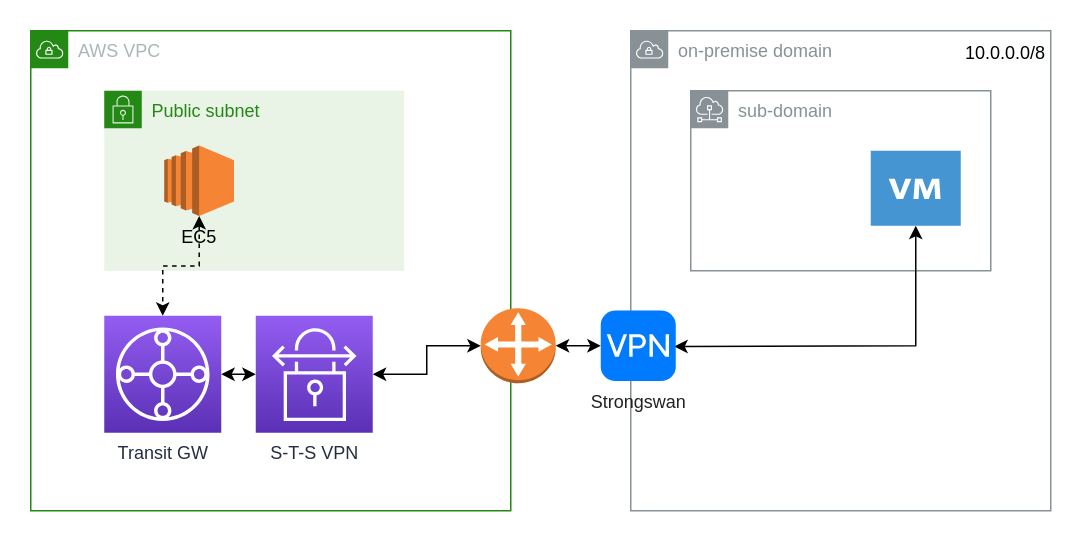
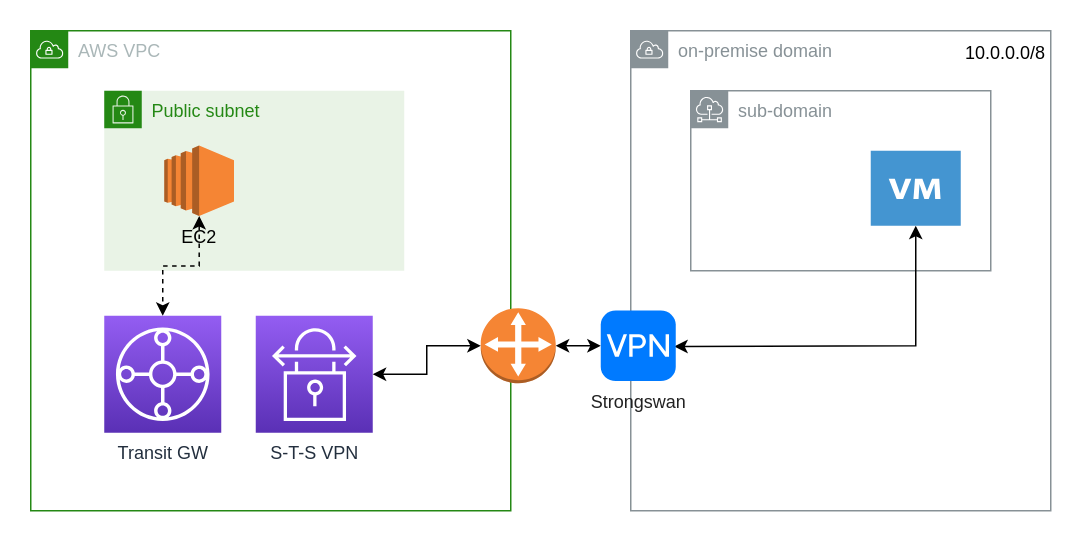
(200, 238) -> (200, 238)
(239, 374) -> none
